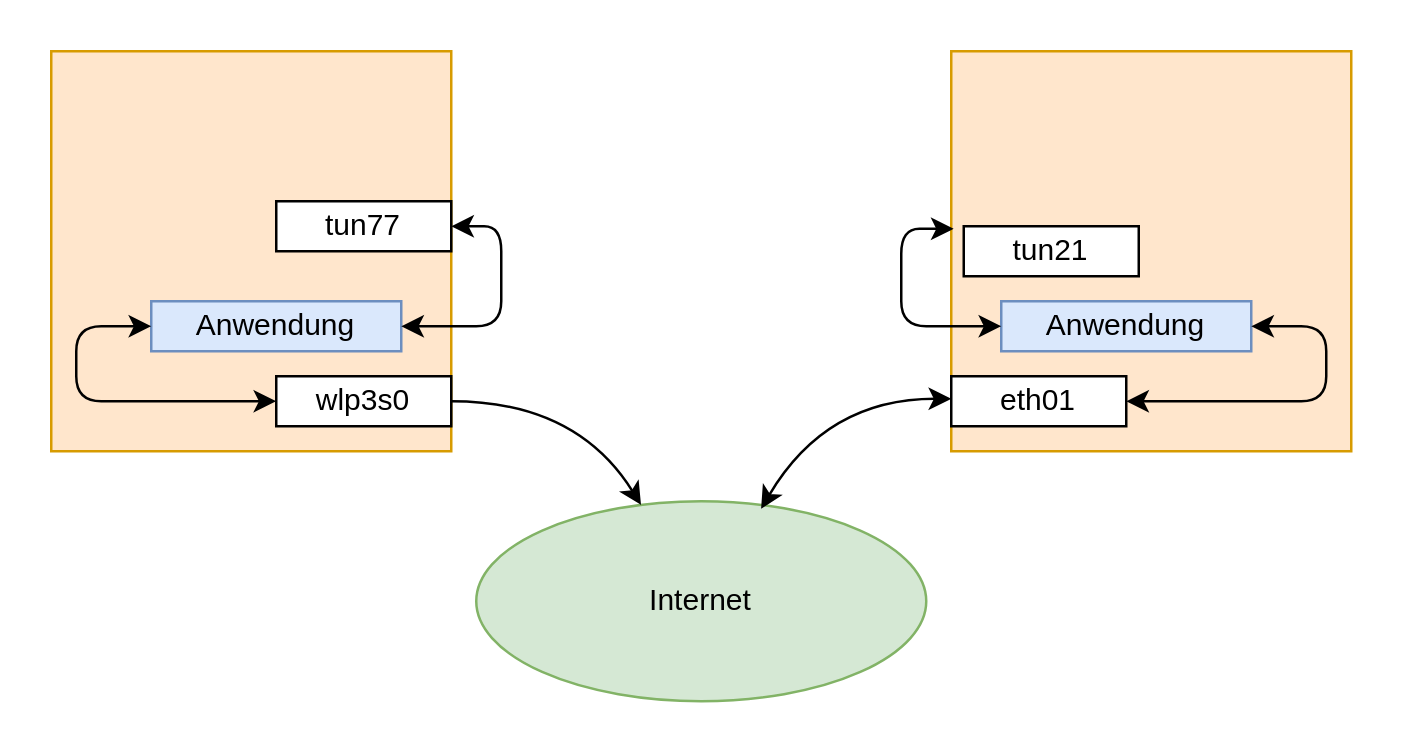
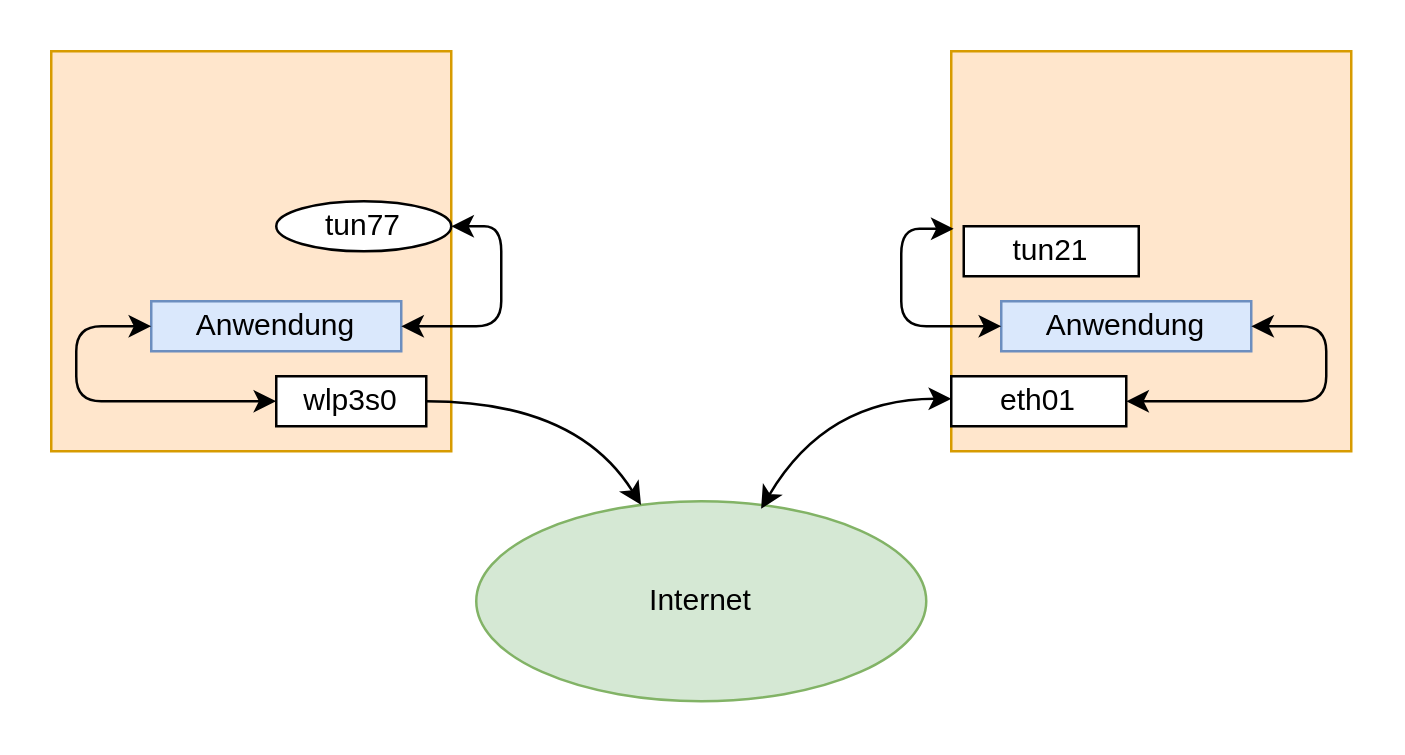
(364, 226) -> (364, 226)
(364, 401) -> (351, 401)
